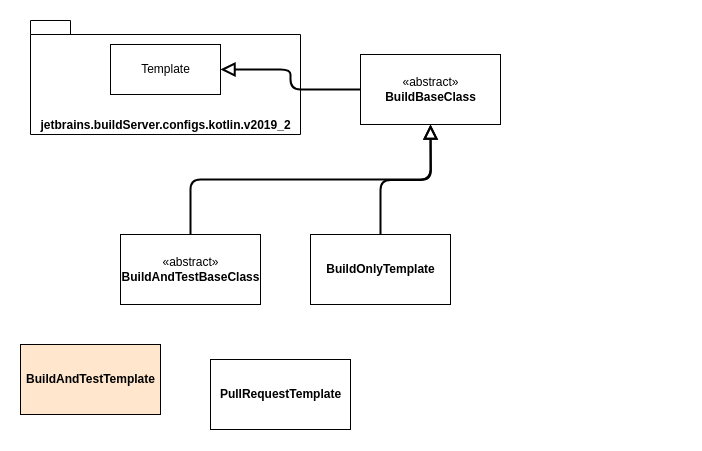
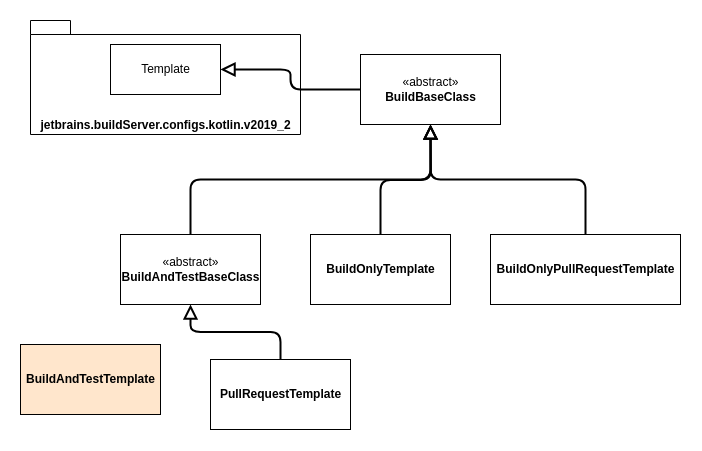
none -> (533, 180)
none -> (586, 270)
none -> (242, 332)
